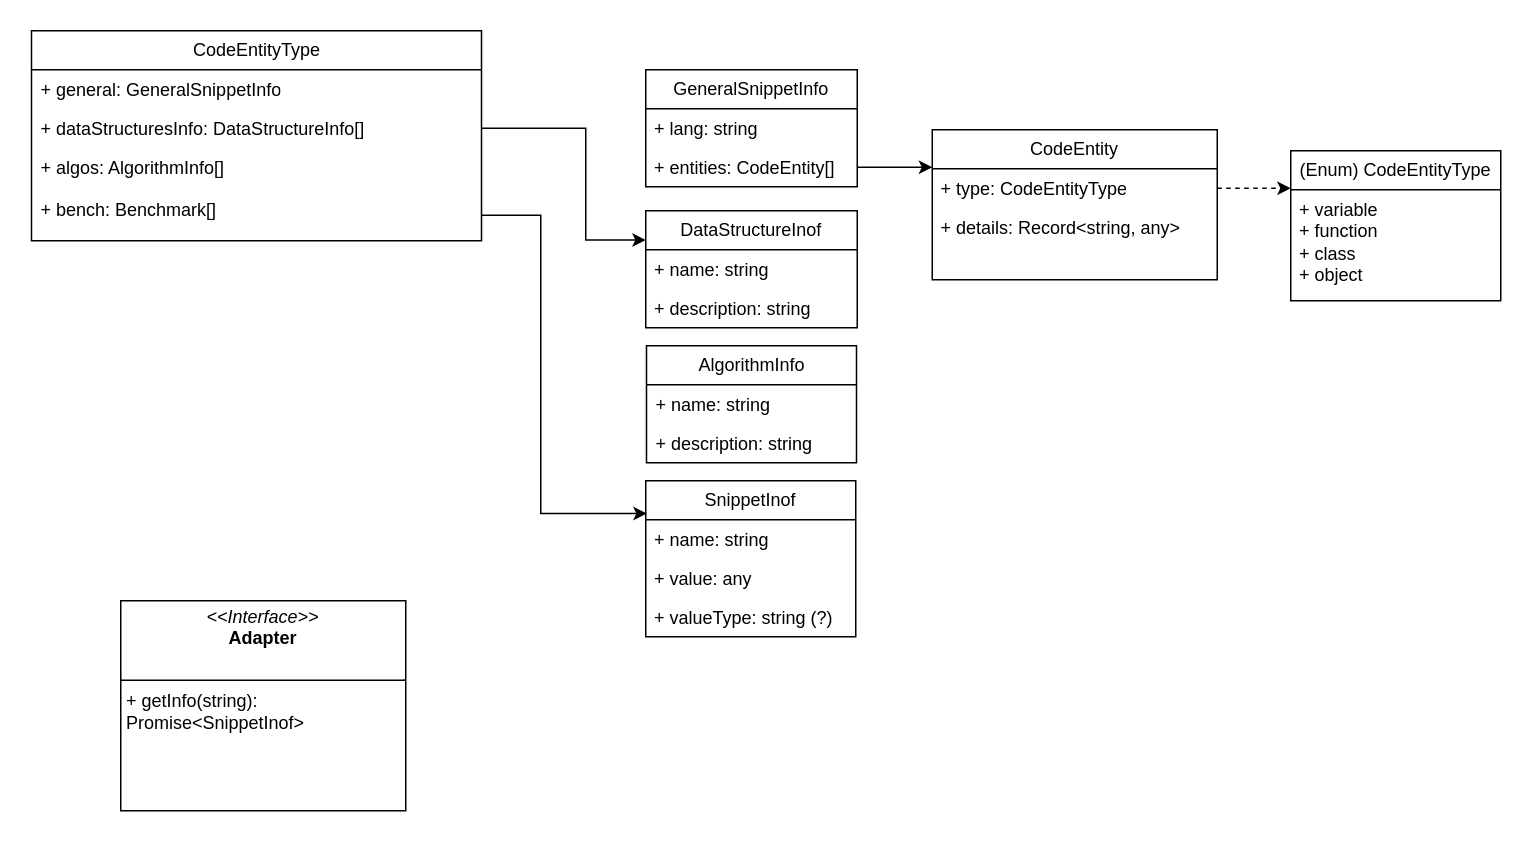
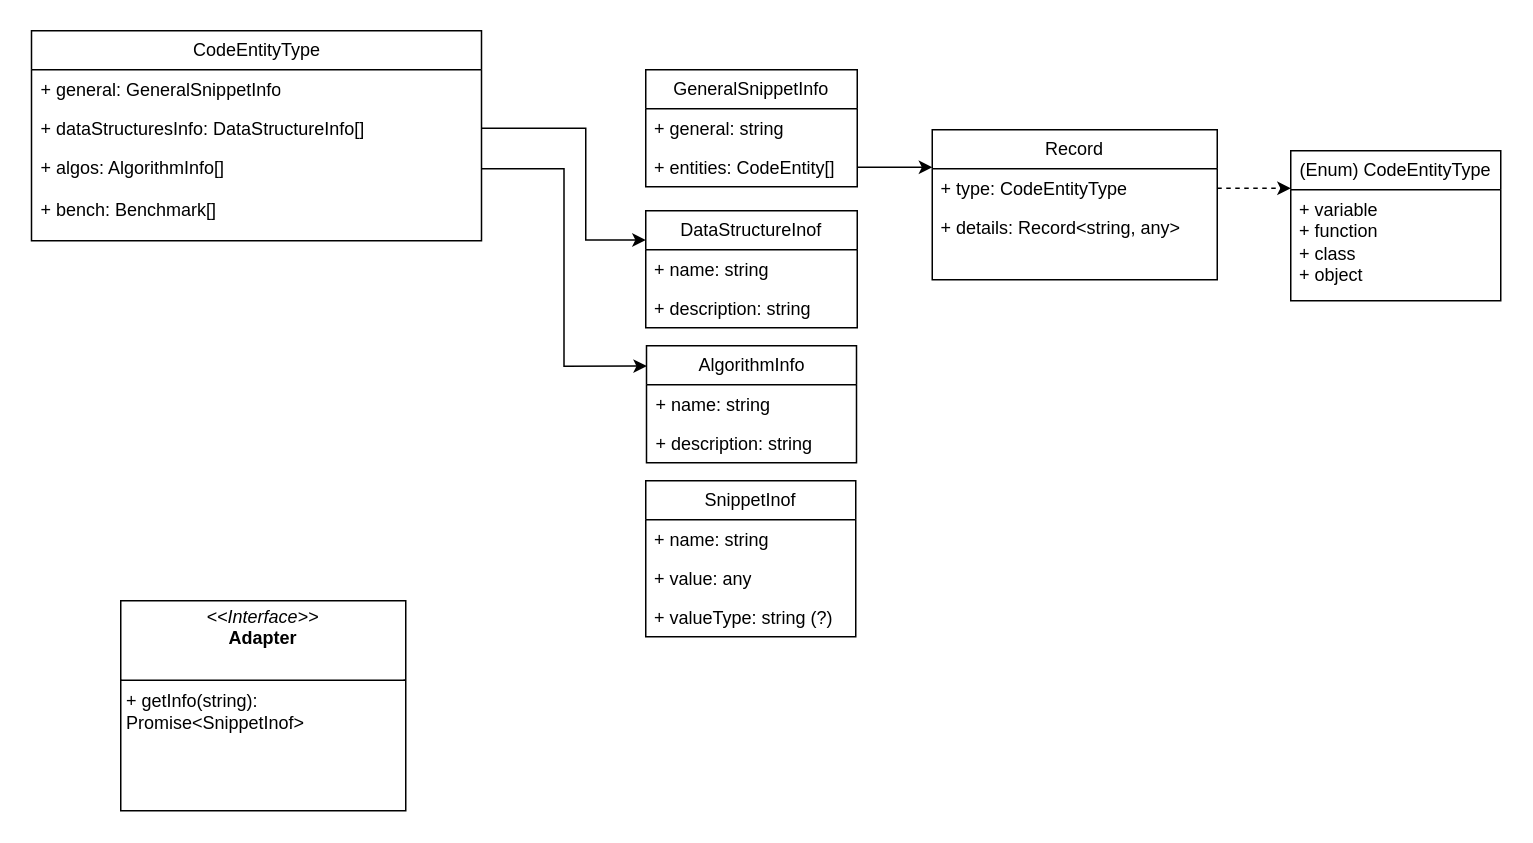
(714, 130) -> (729, 130)
(1075, 149) -> (1075, 149)
none -> (564, 263)
(541, 382) -> none
